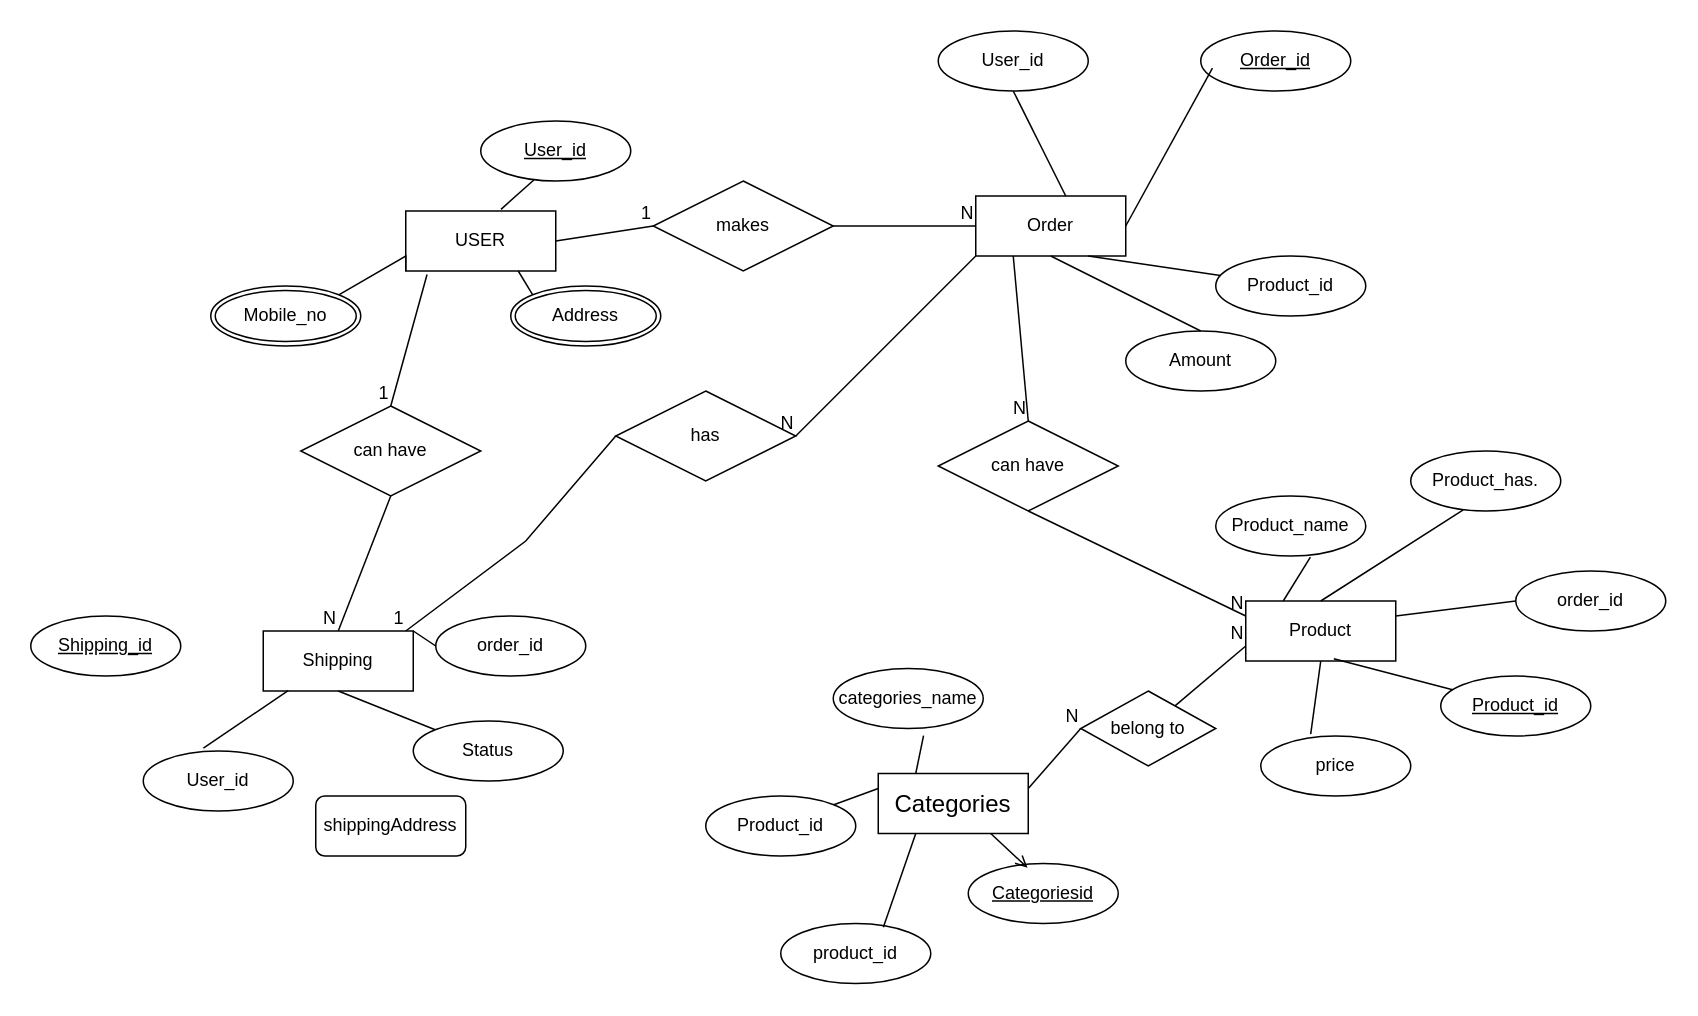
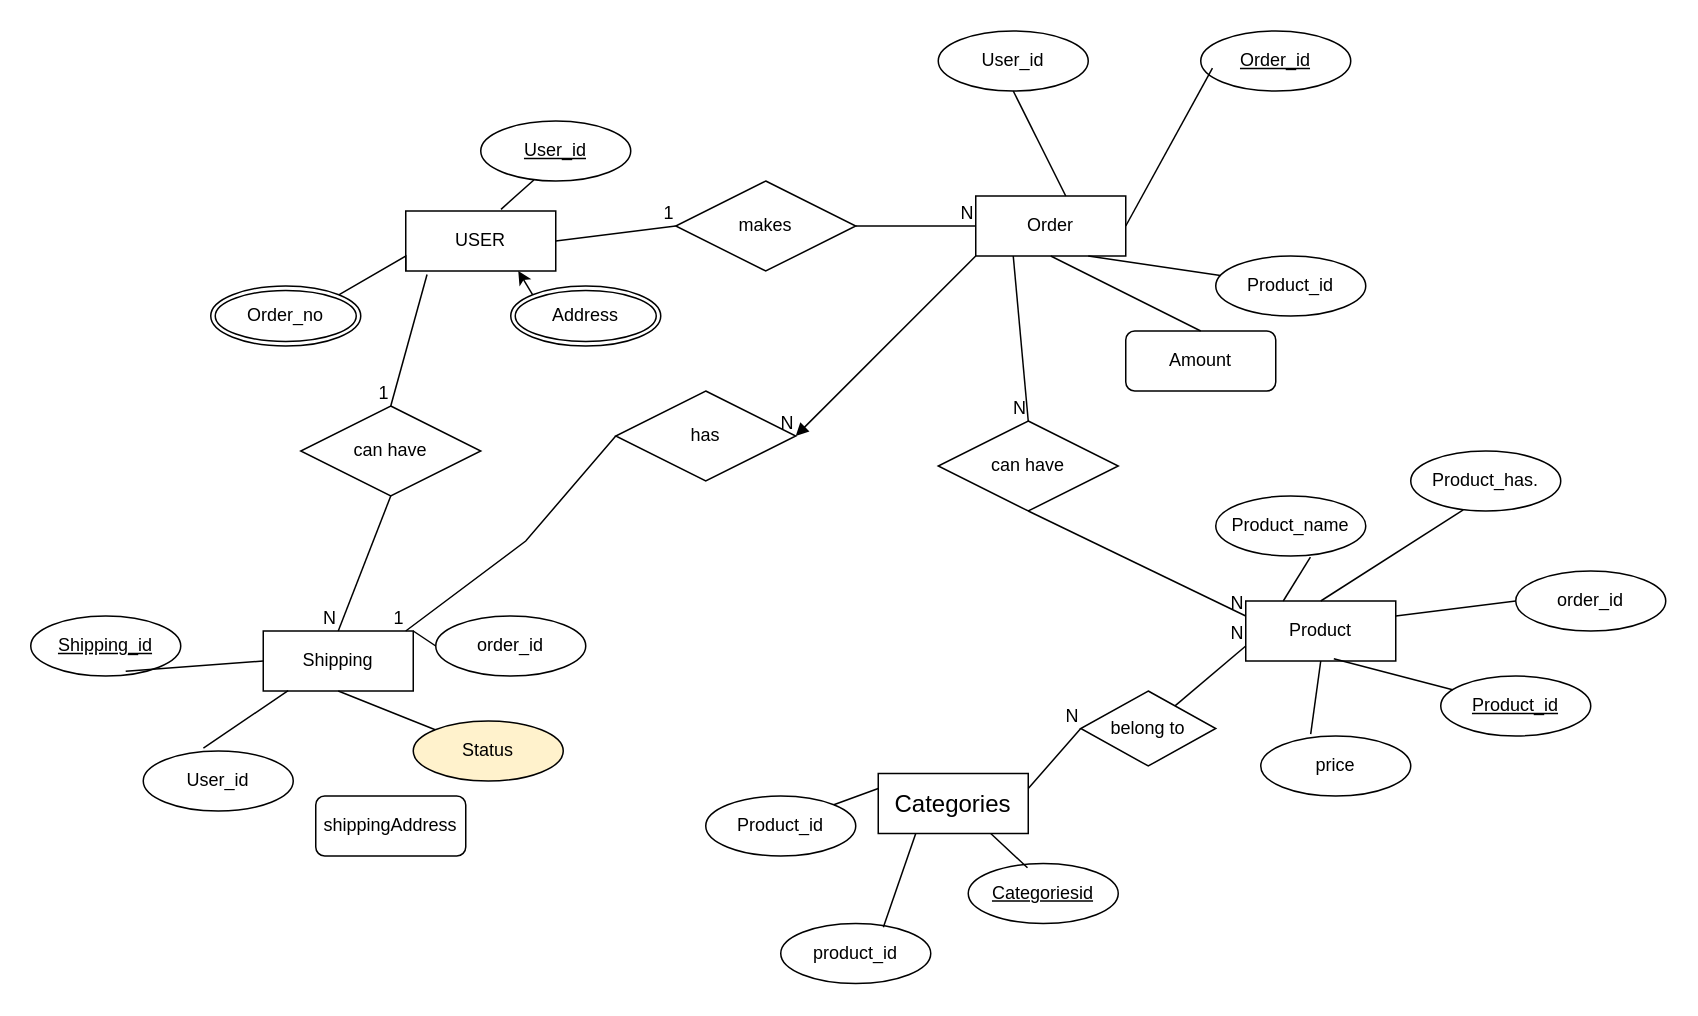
(743, 226) -> (766, 226)
(521, 276) -> (524, 280)
(286, 316) -> (286, 316)
(1201, 361) -> (1201, 361)
(801, 431) -> (805, 426)
none -> (194, 666)
(908, 698) -> none
(488, 751) -> (488, 751)
(920, 754) -> none
(1022, 862) -> (1023, 863)
